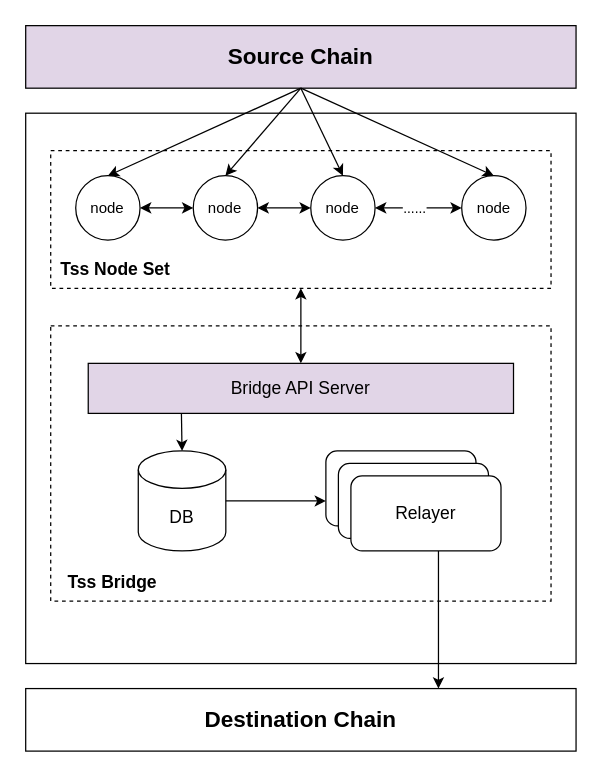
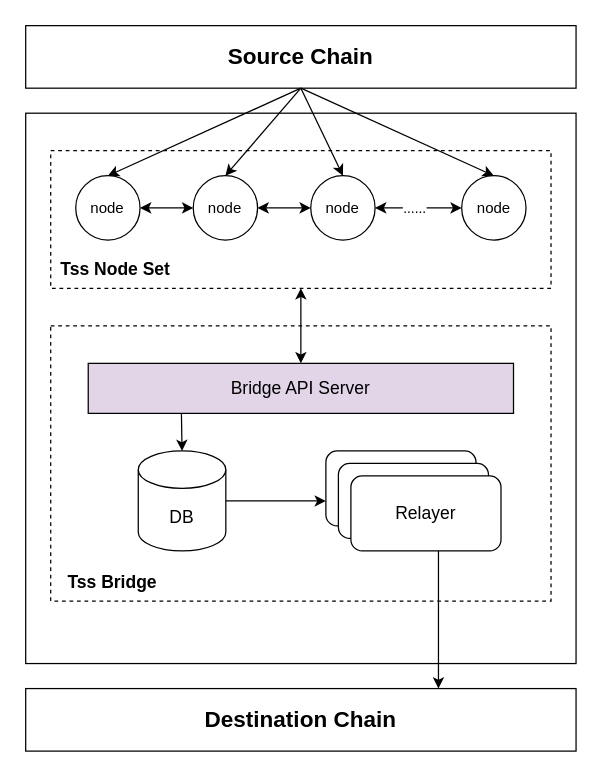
(301, 57) -> (301, 57)
